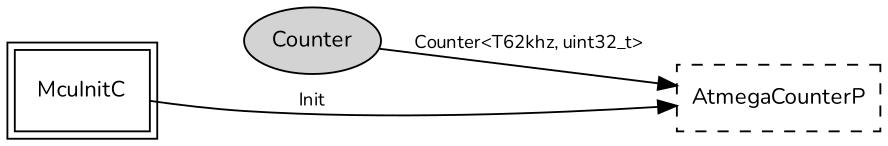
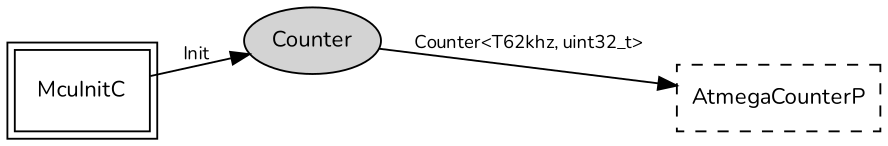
(404, 115) -> (191, 67)
